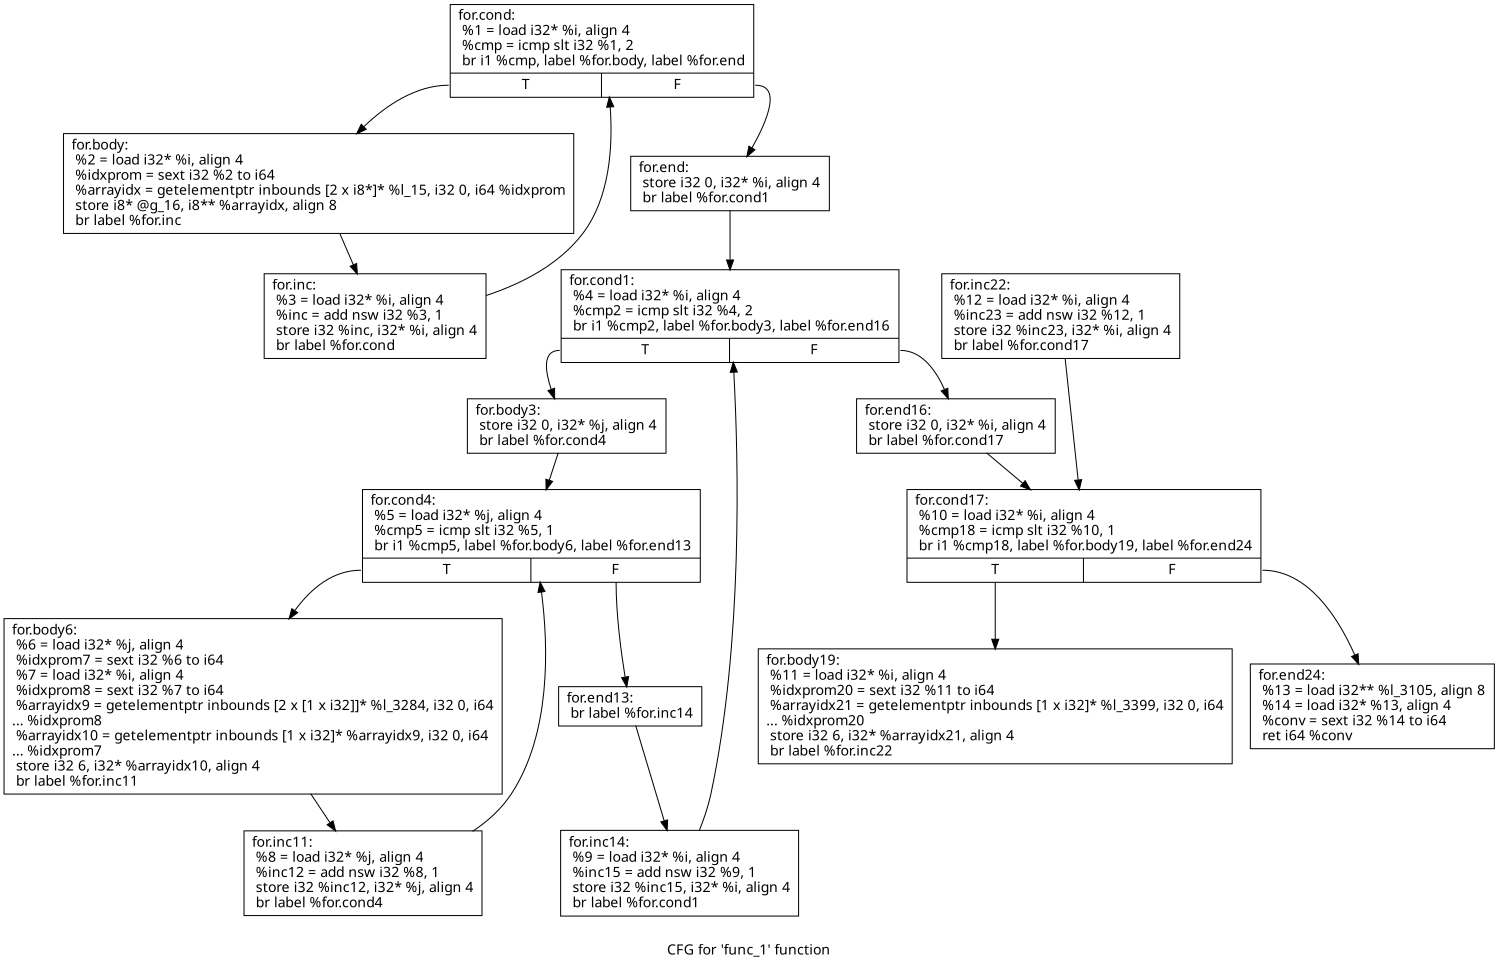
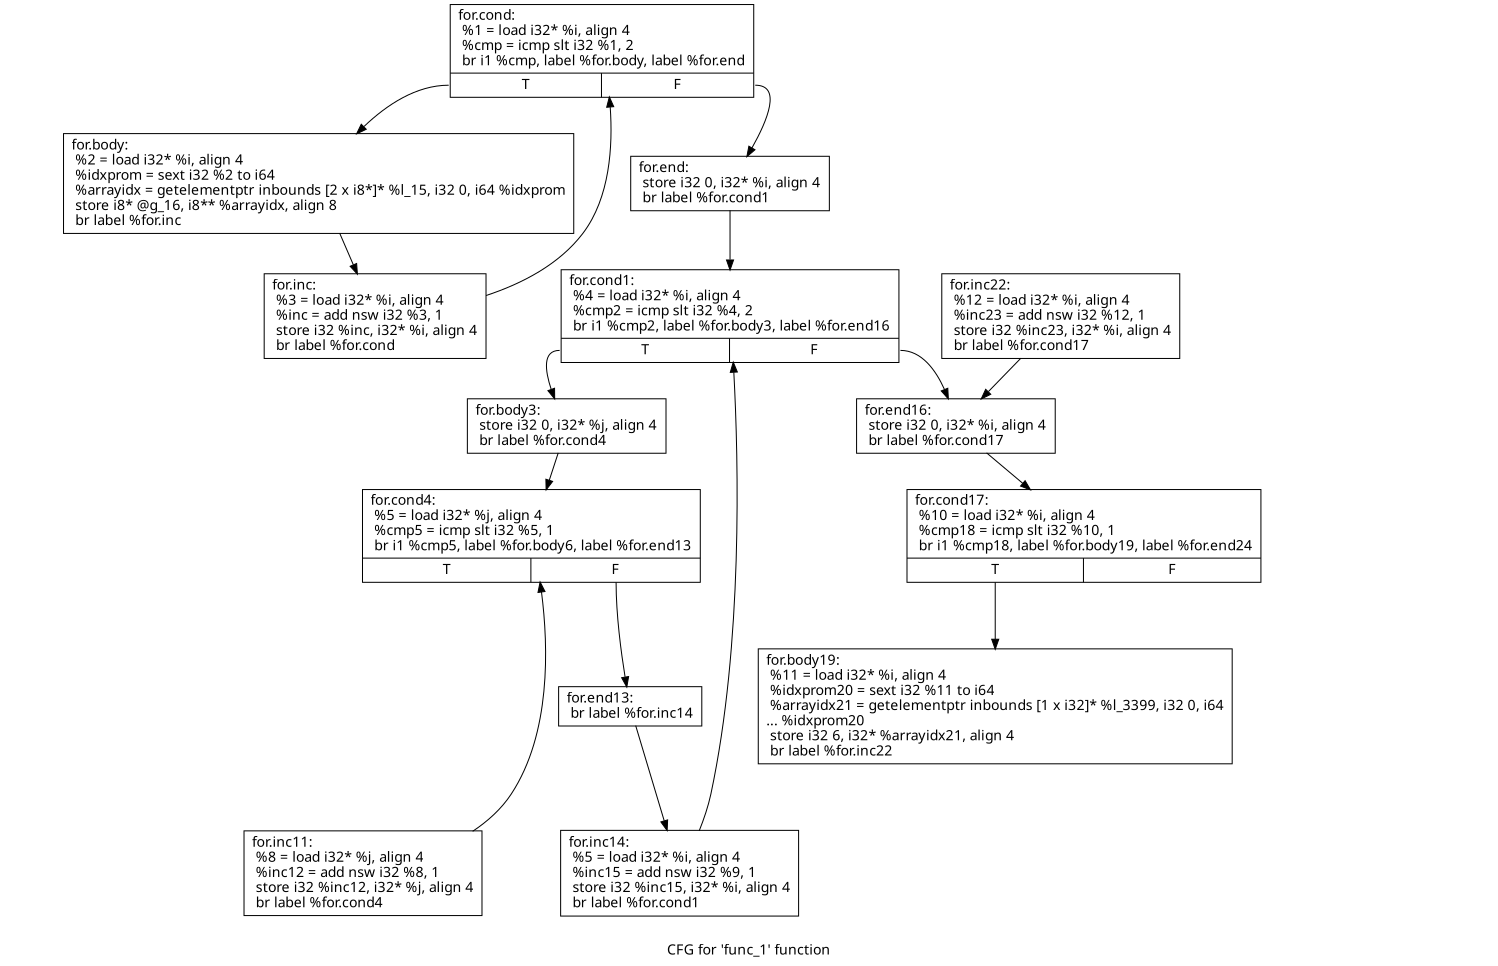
(1072, 419) -> (1005, 375)
(253, 706) -> none
(1372, 706) -> none
(655, 858) -> (655, 858)
